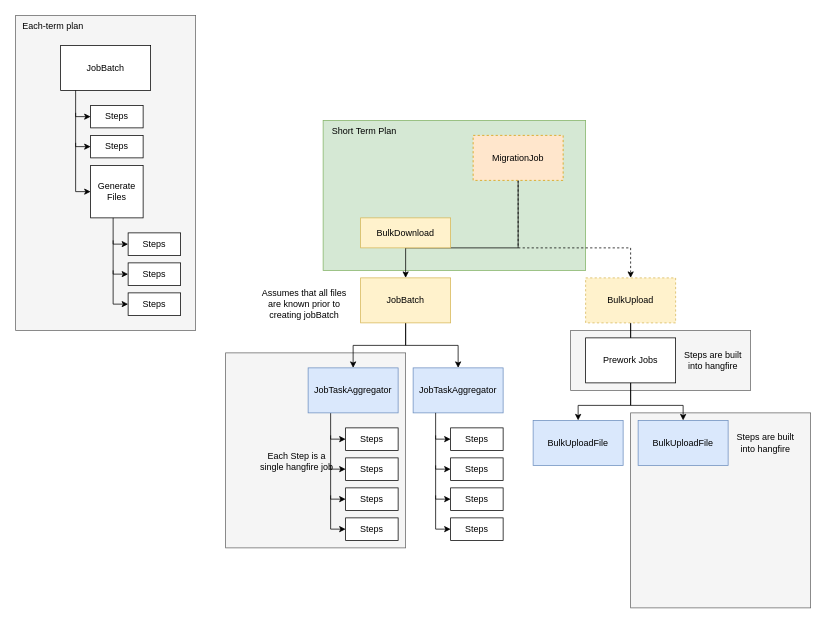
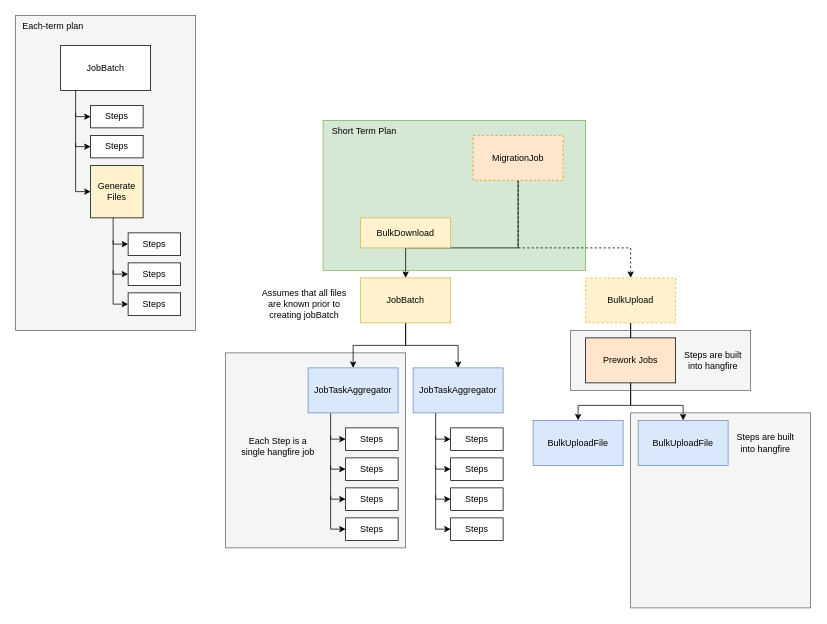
(117, 192) -> (117, 192)
(630, 360) -> (630, 360)
(297, 462) -> (278, 447)
